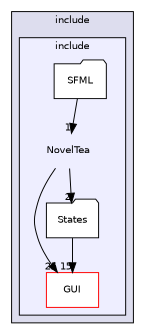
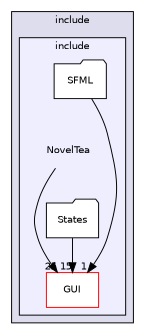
(75, 111) -> (116, 182)
(70, 181) -> none
